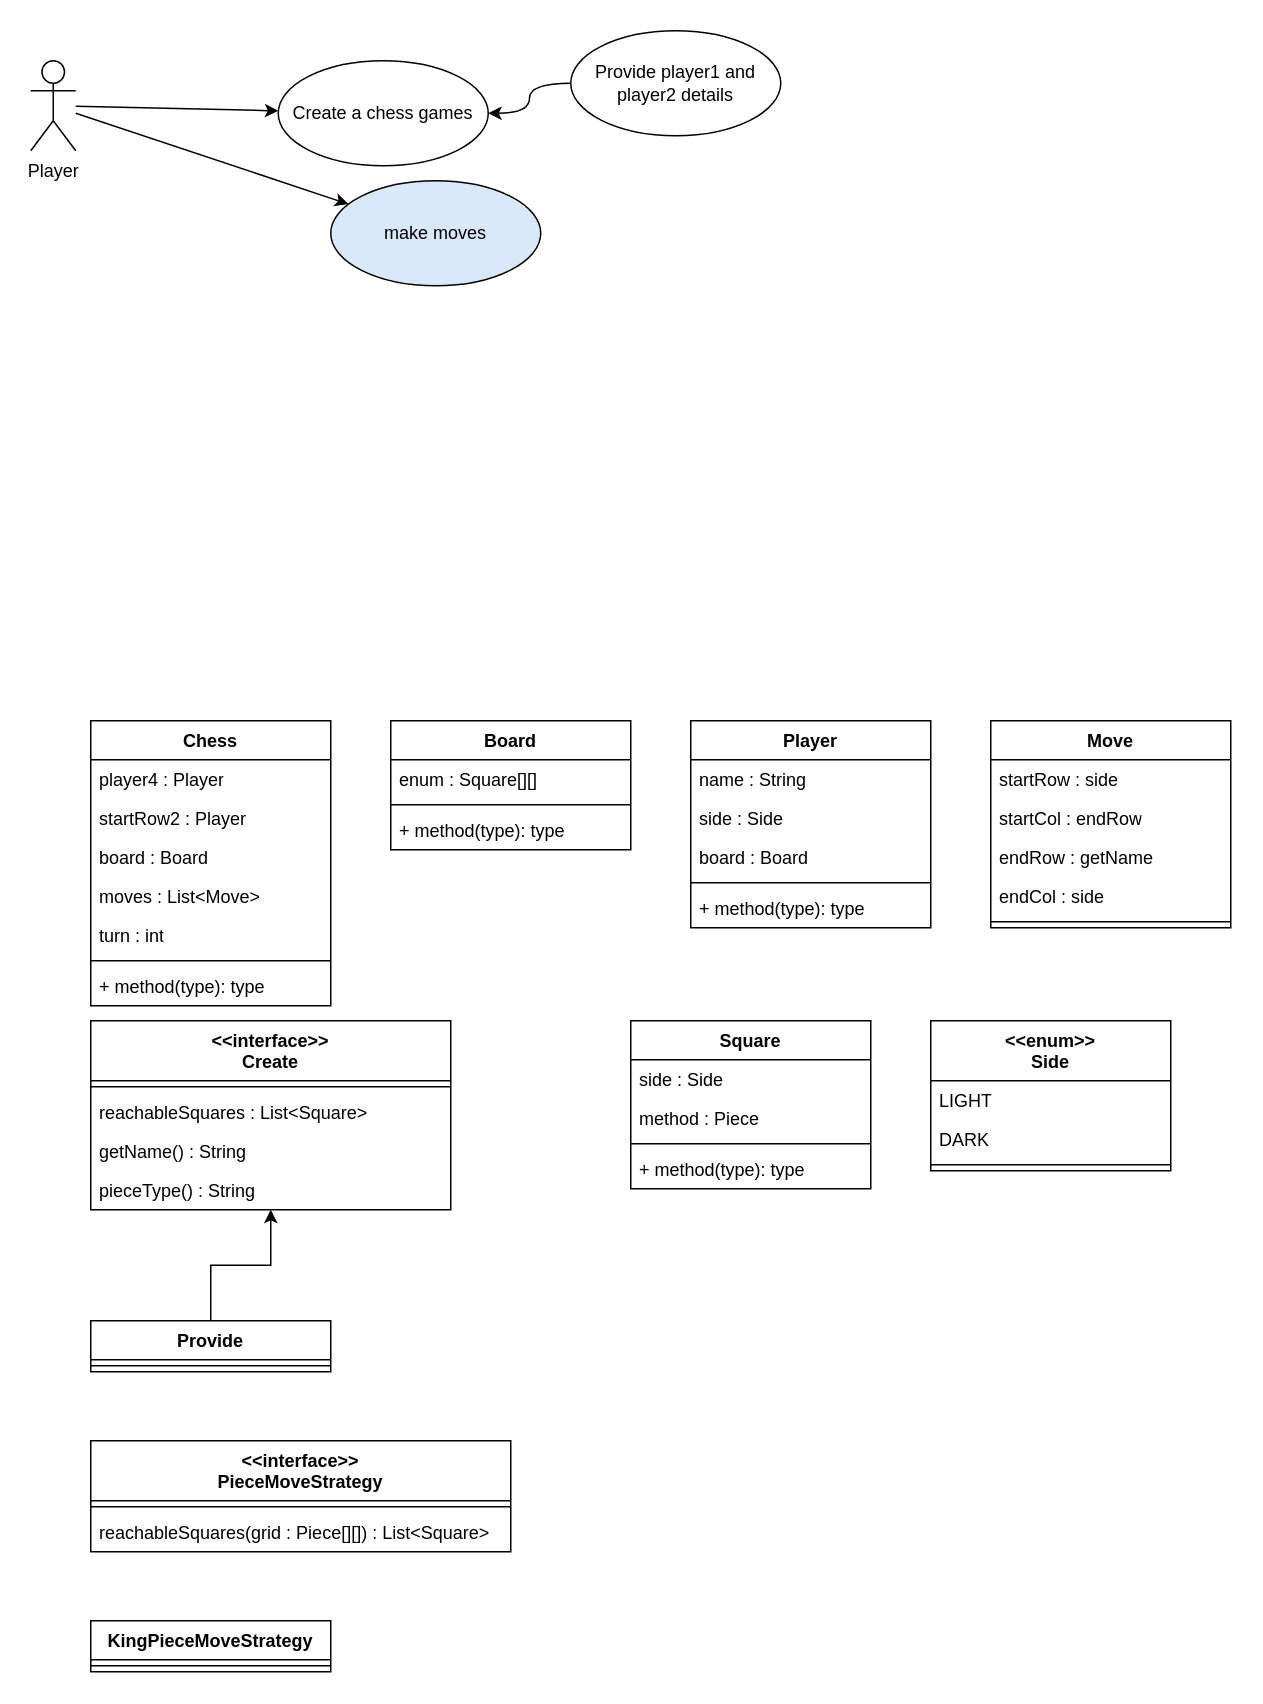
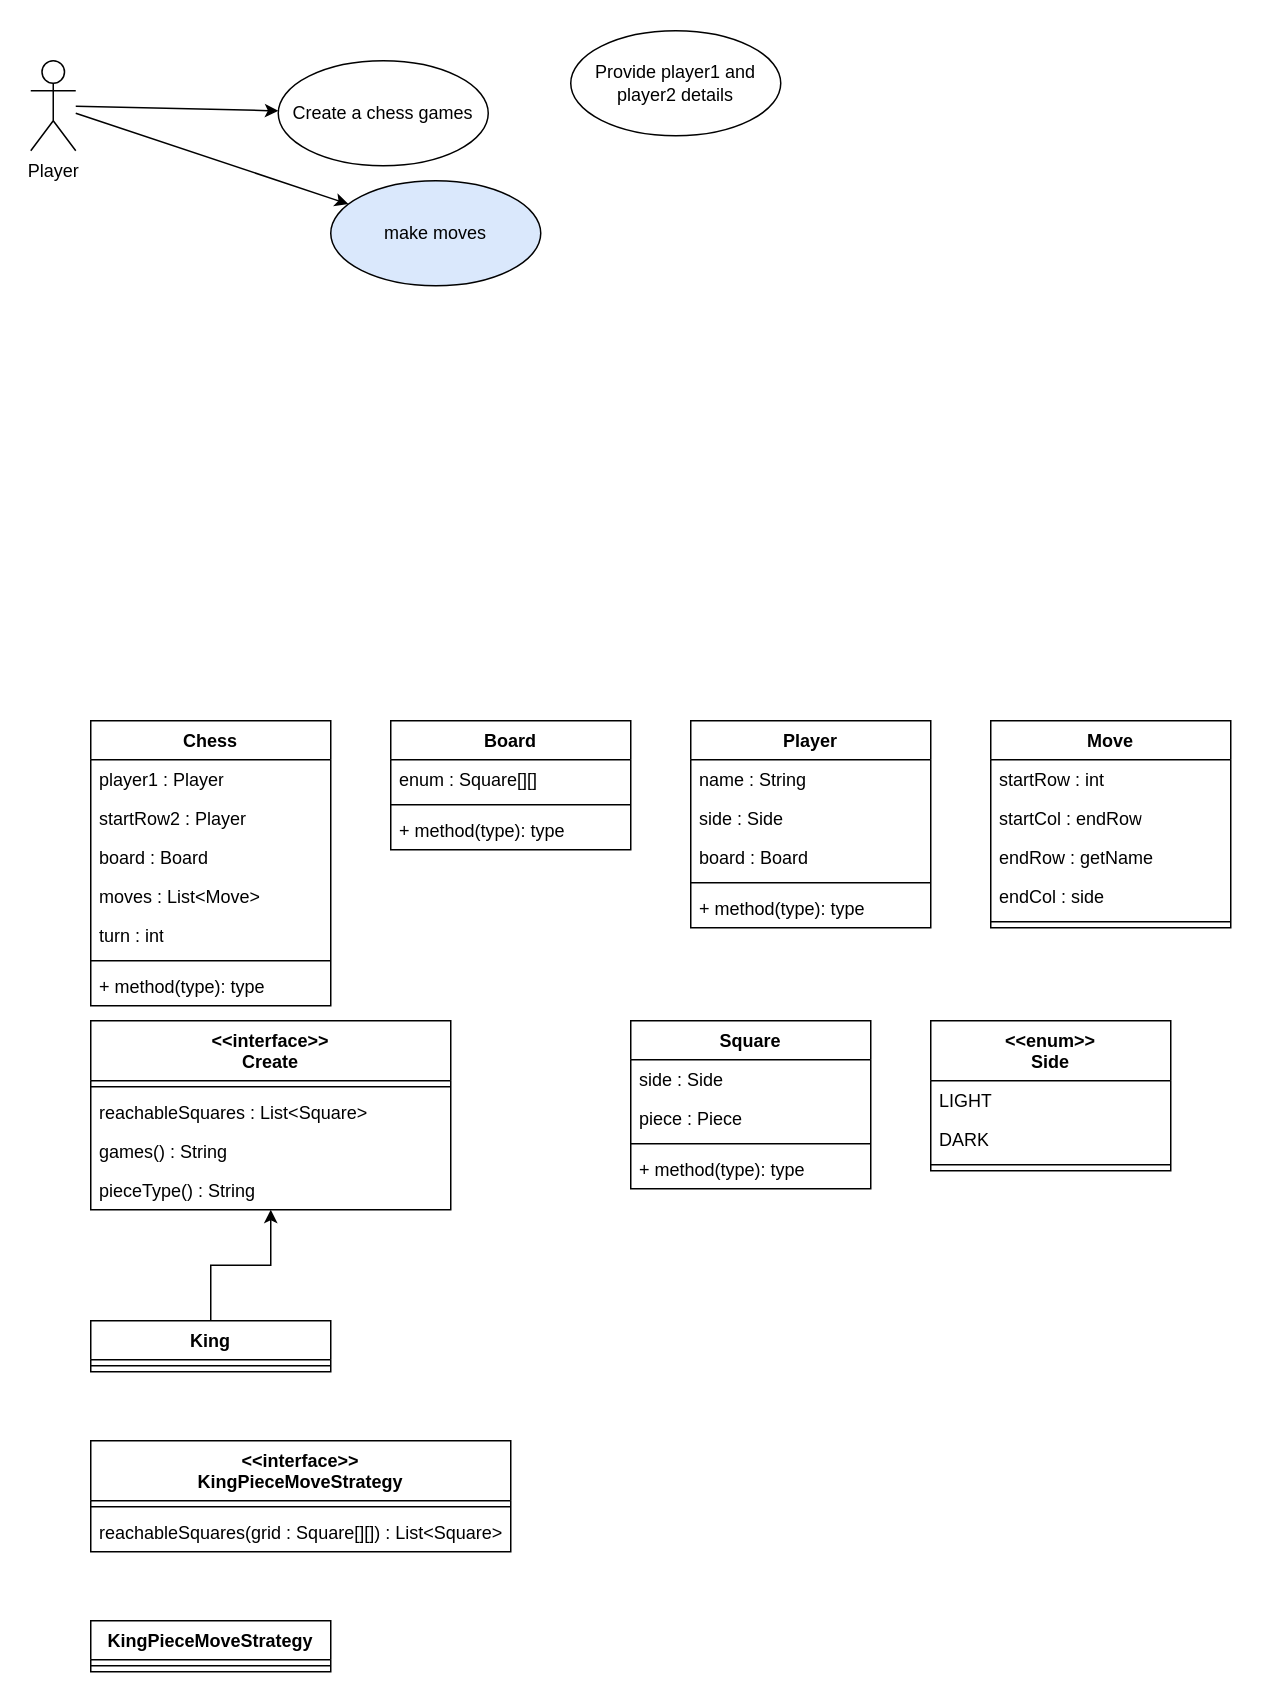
(532, 92) -> none
(169, 781) -> (169, 781)
(1066, 781) -> (1061, 781)
(701, 1120) -> (694, 1120)
(181, 1153) -> (171, 1153)
(211, 1342) -> (211, 1342)
(301, 1473) -> (301, 1473)
(302, 1545) -> (302, 1545)
